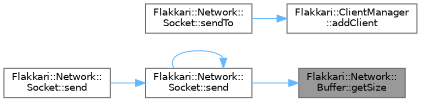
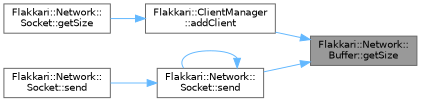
(199, 19) -> (57, 19)
none -> (288, 35)
